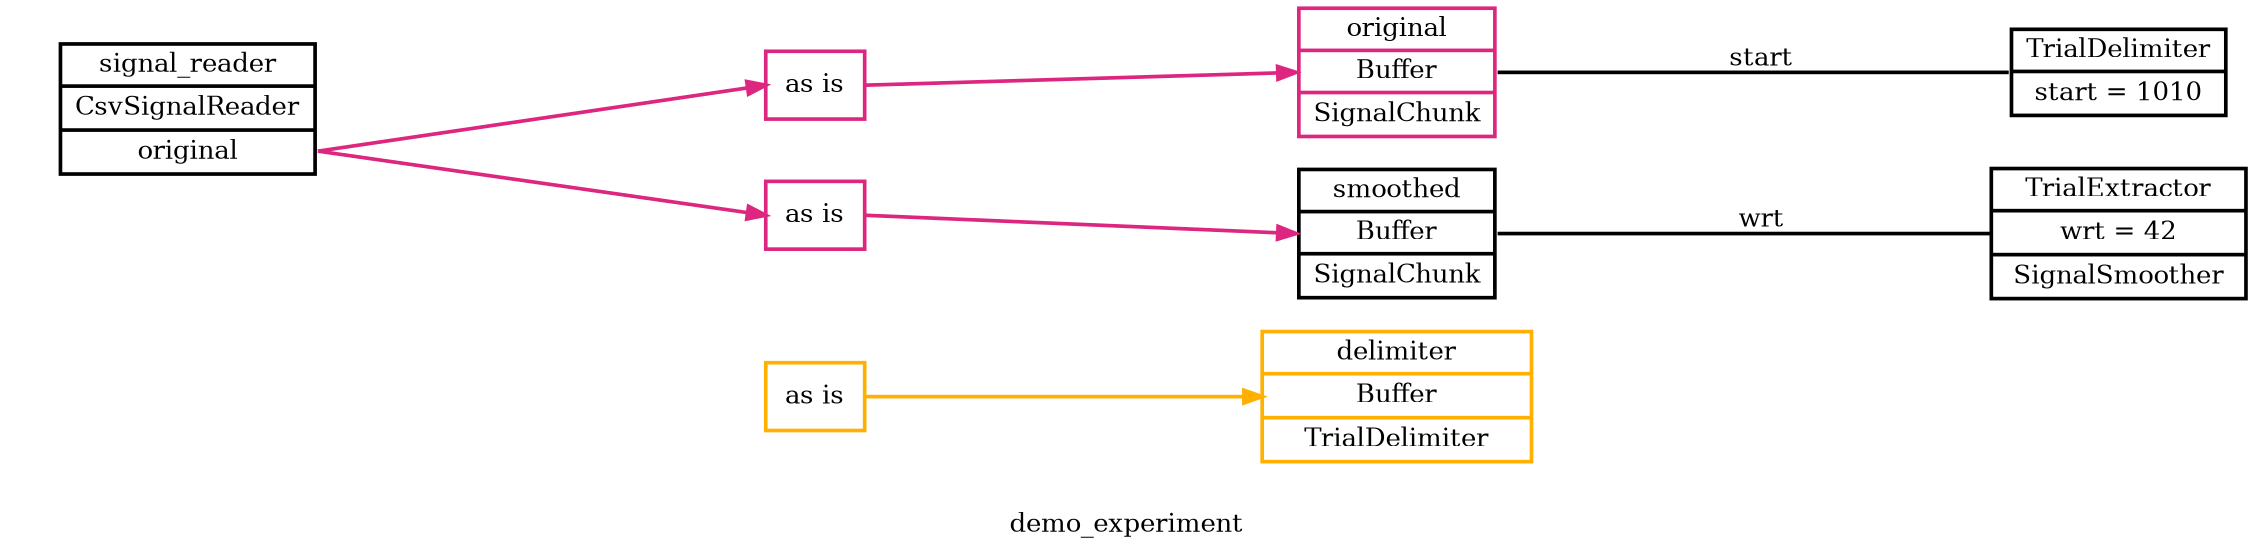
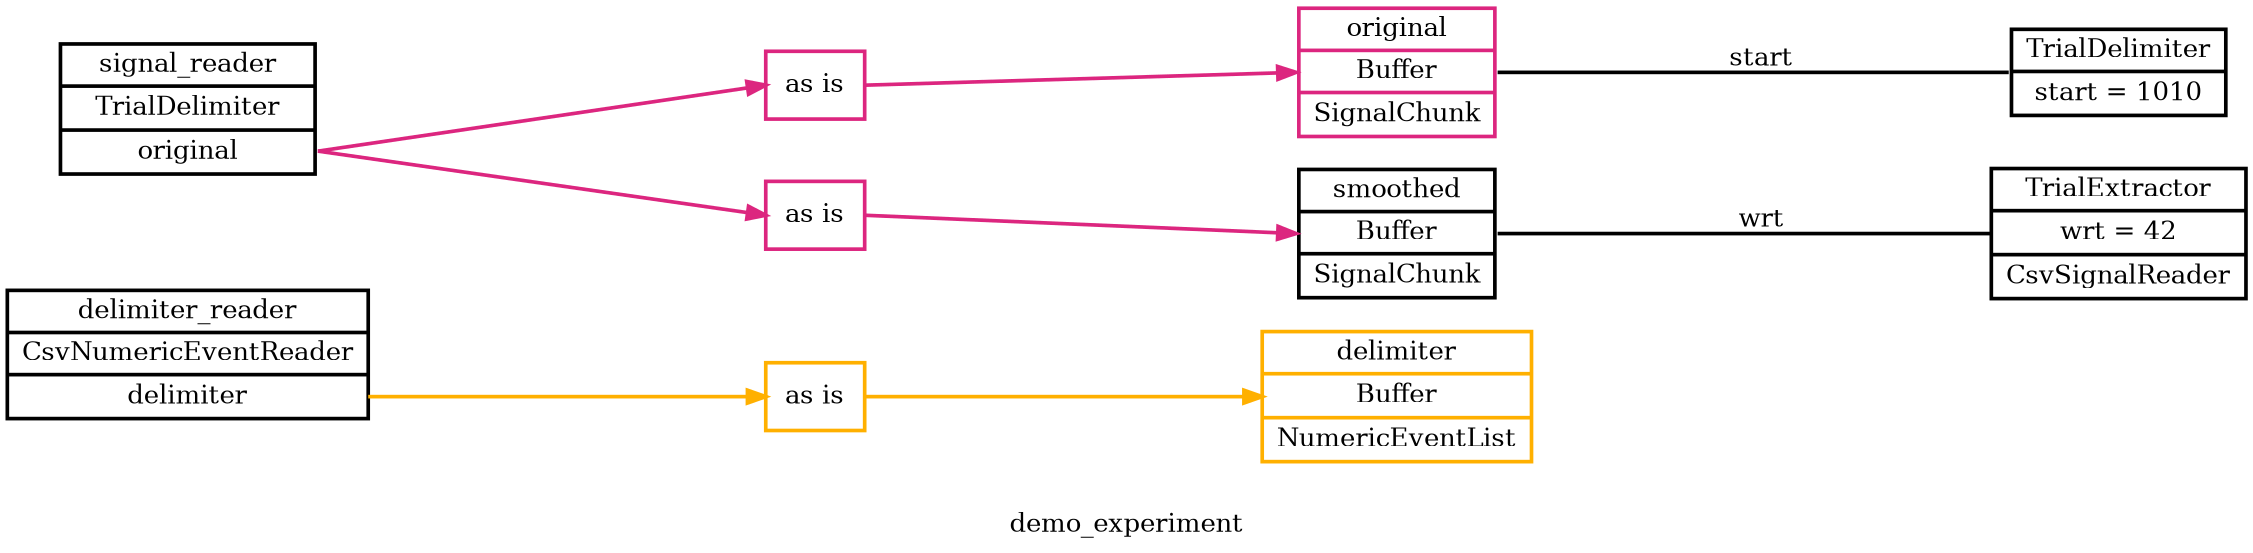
(188, 107) -> (188, 107)
(2119, 276) -> (2119, 276)
none -> (188, 354)
(1397, 439) -> (1397, 439)
